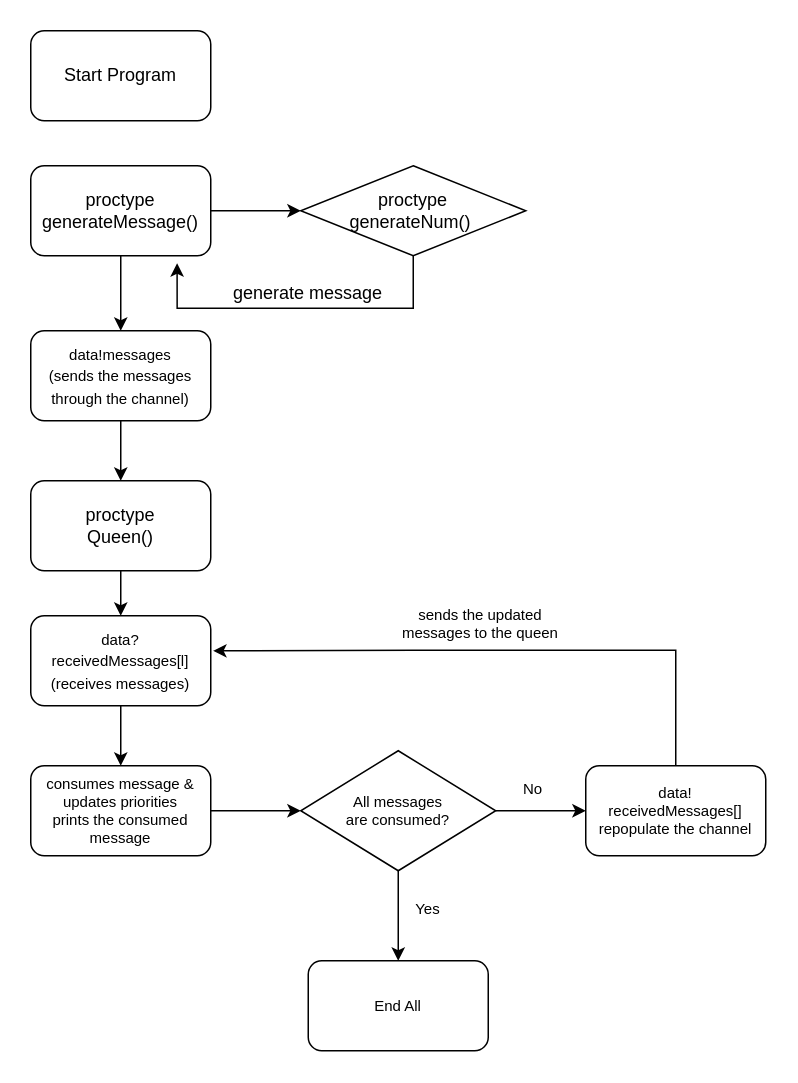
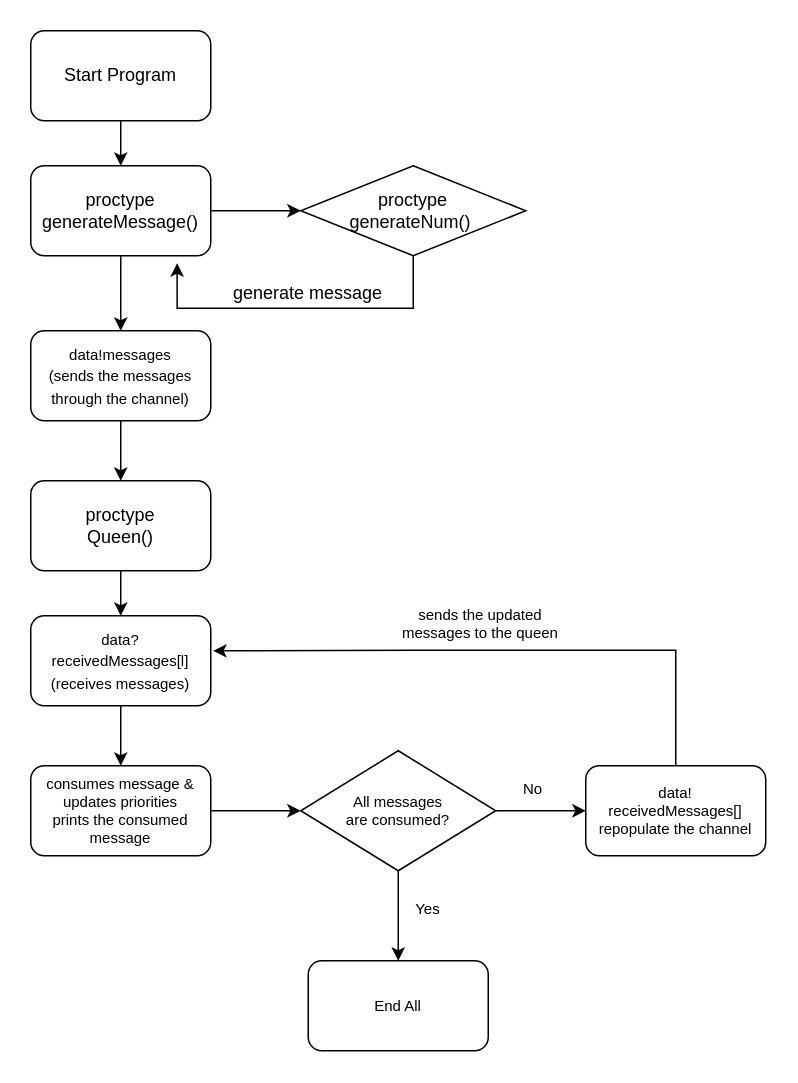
none -> (121, 149)
